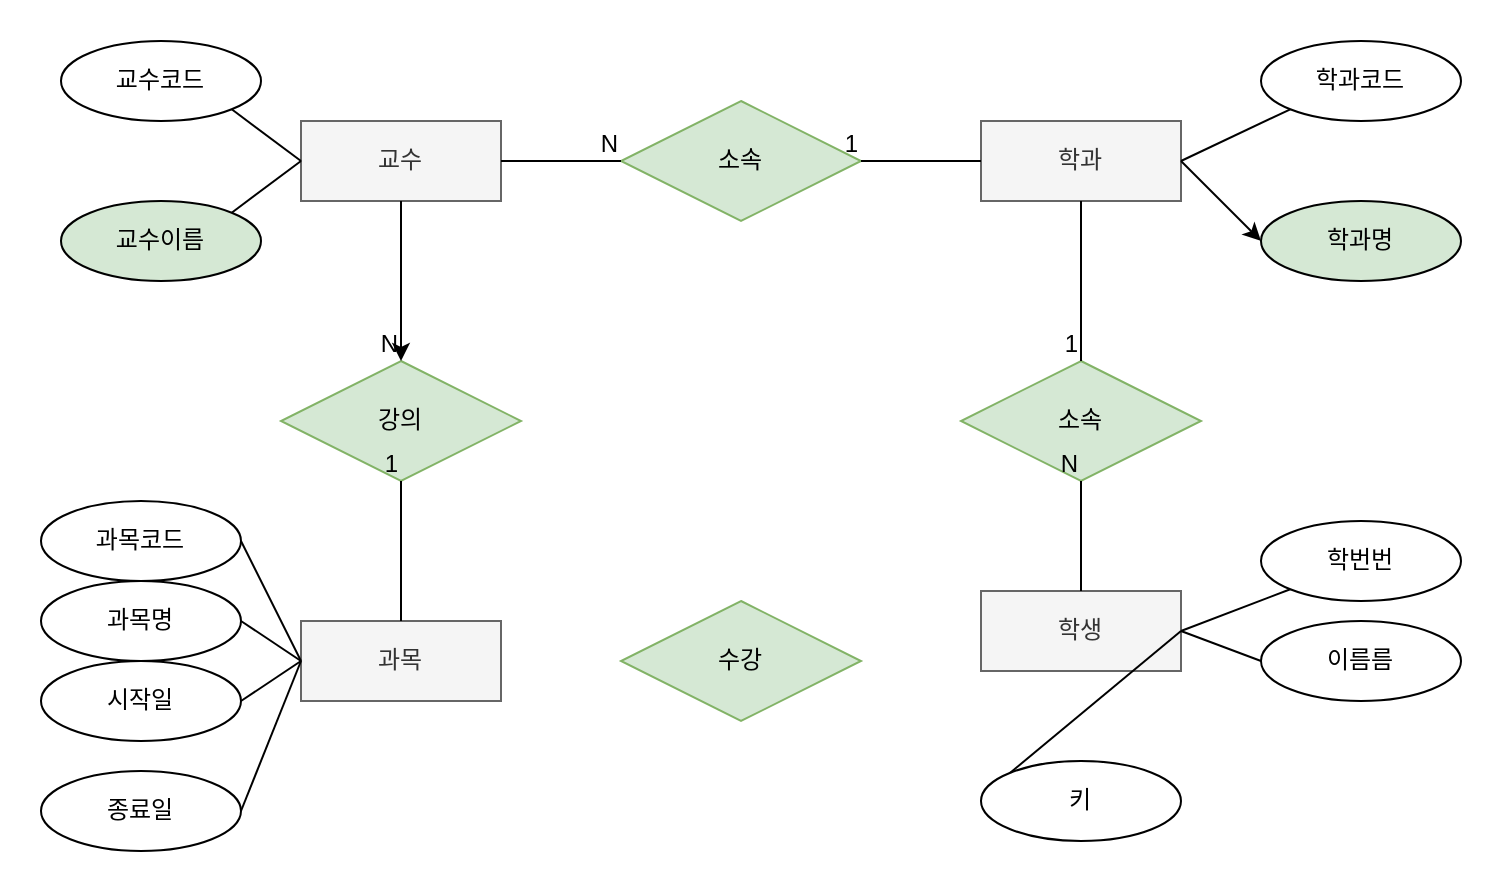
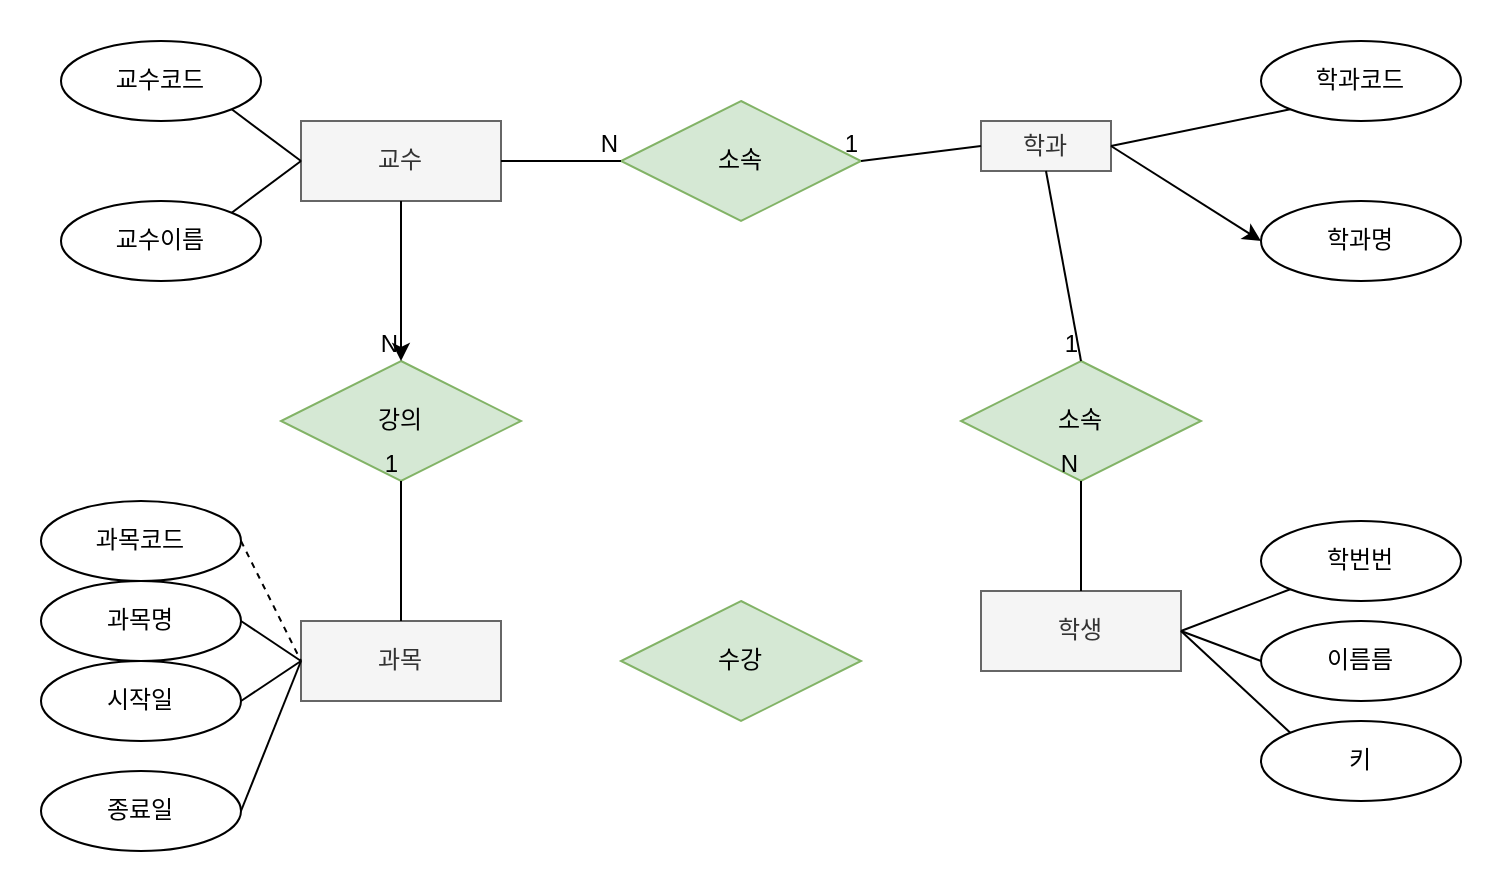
(1081, 161) -> (1046, 146)
(161, 241) -> (161, 241)
(1361, 241) -> (1361, 241)
(270, 599) -> (270, 599)
(1081, 801) -> (1361, 761)
